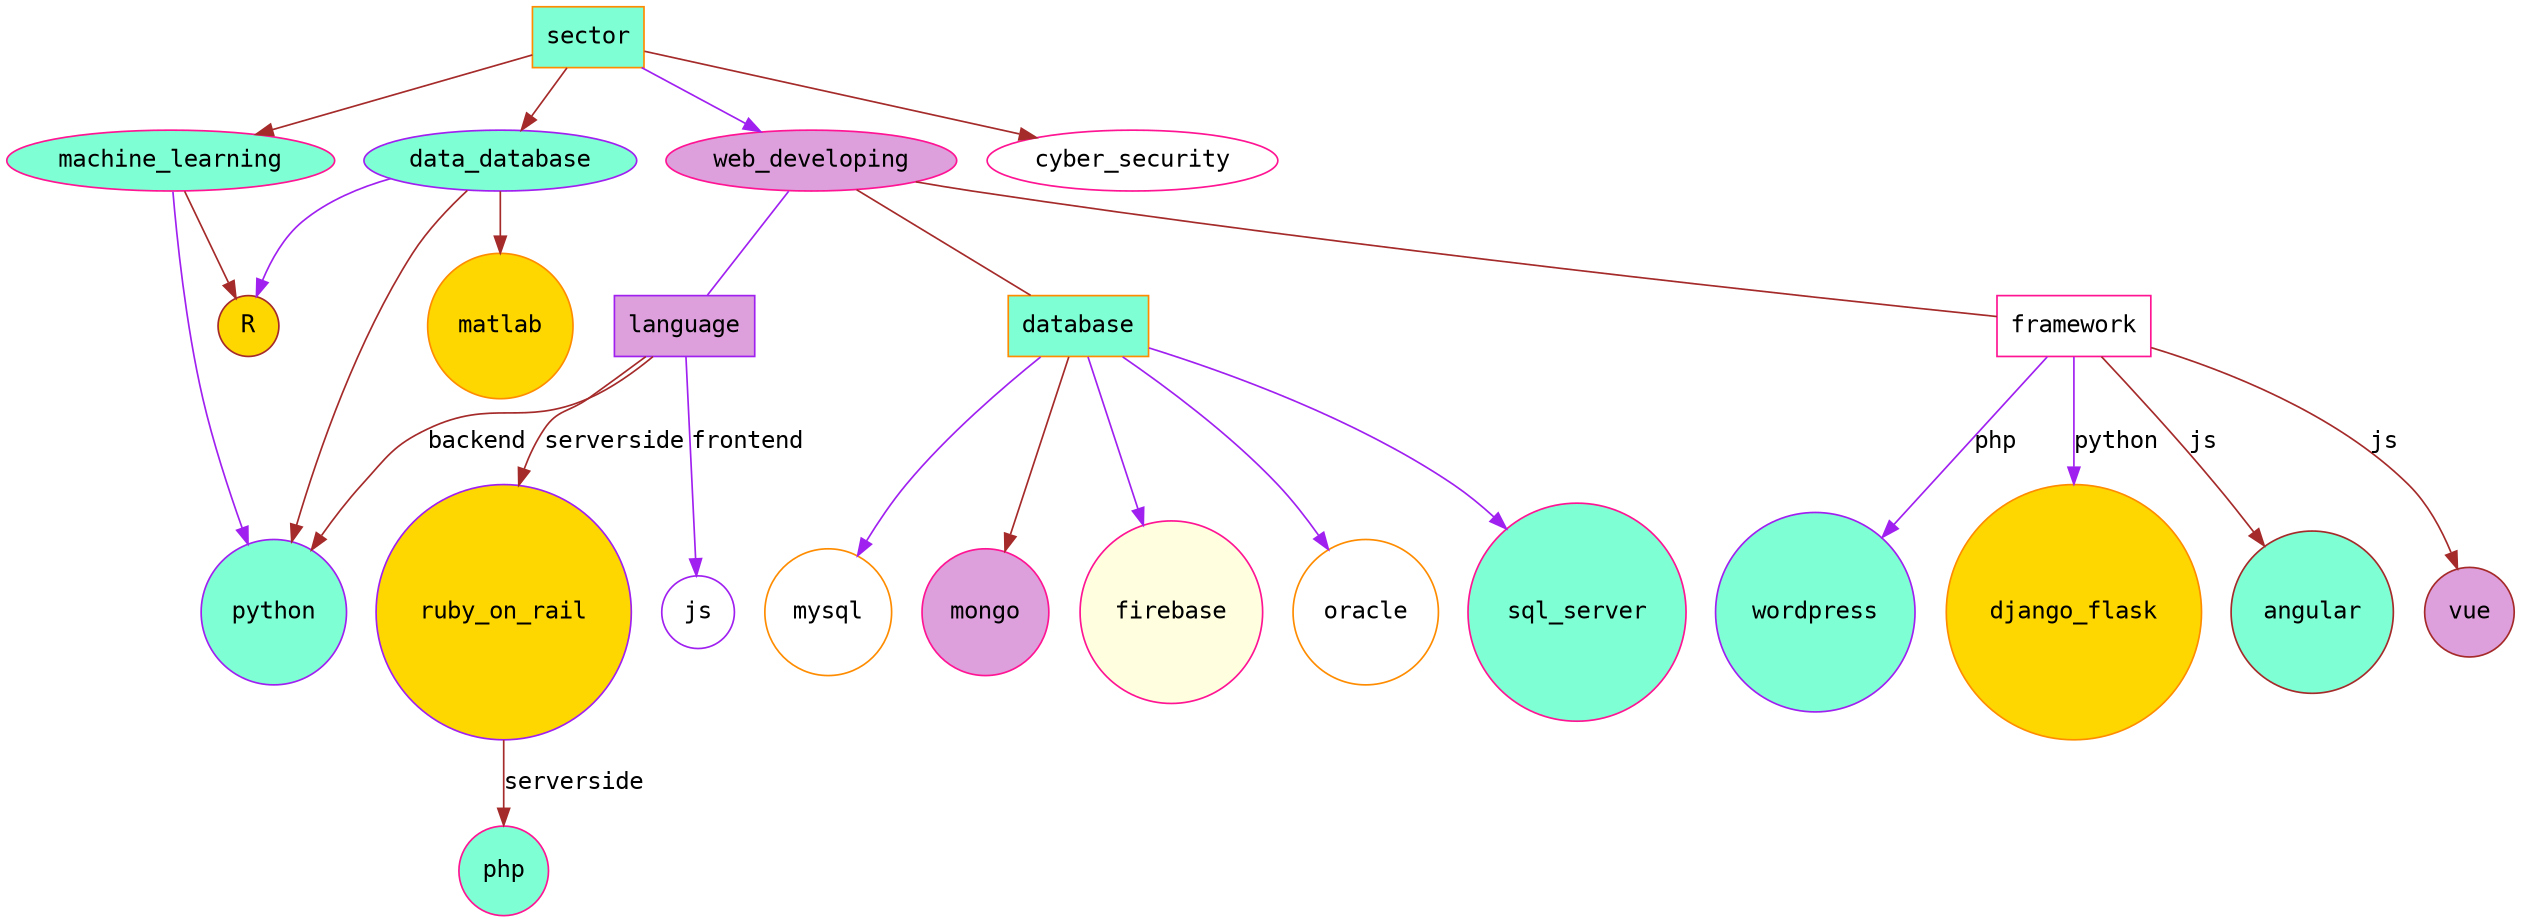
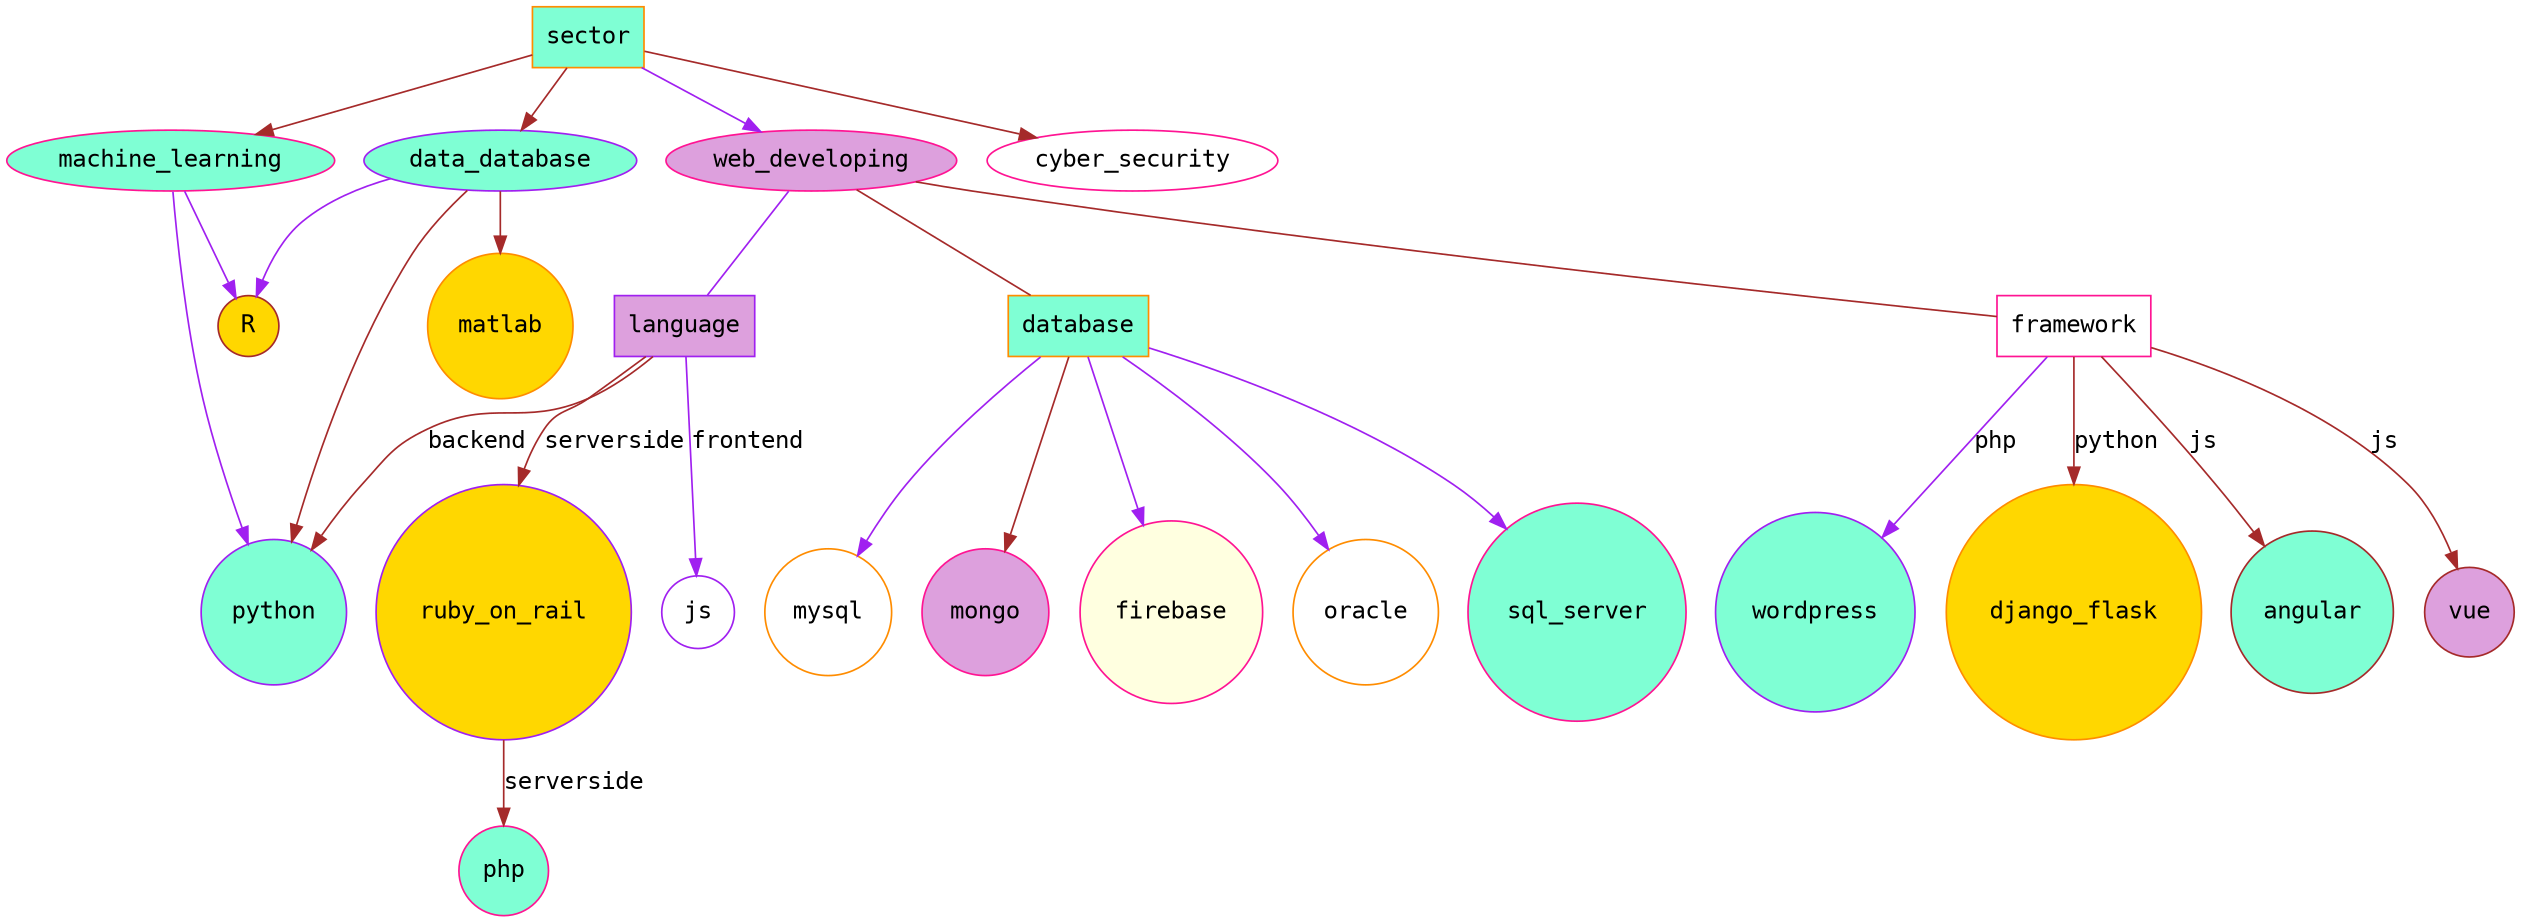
(207, 237) -> (207, 237)
(2074, 412) -> (2074, 412)
